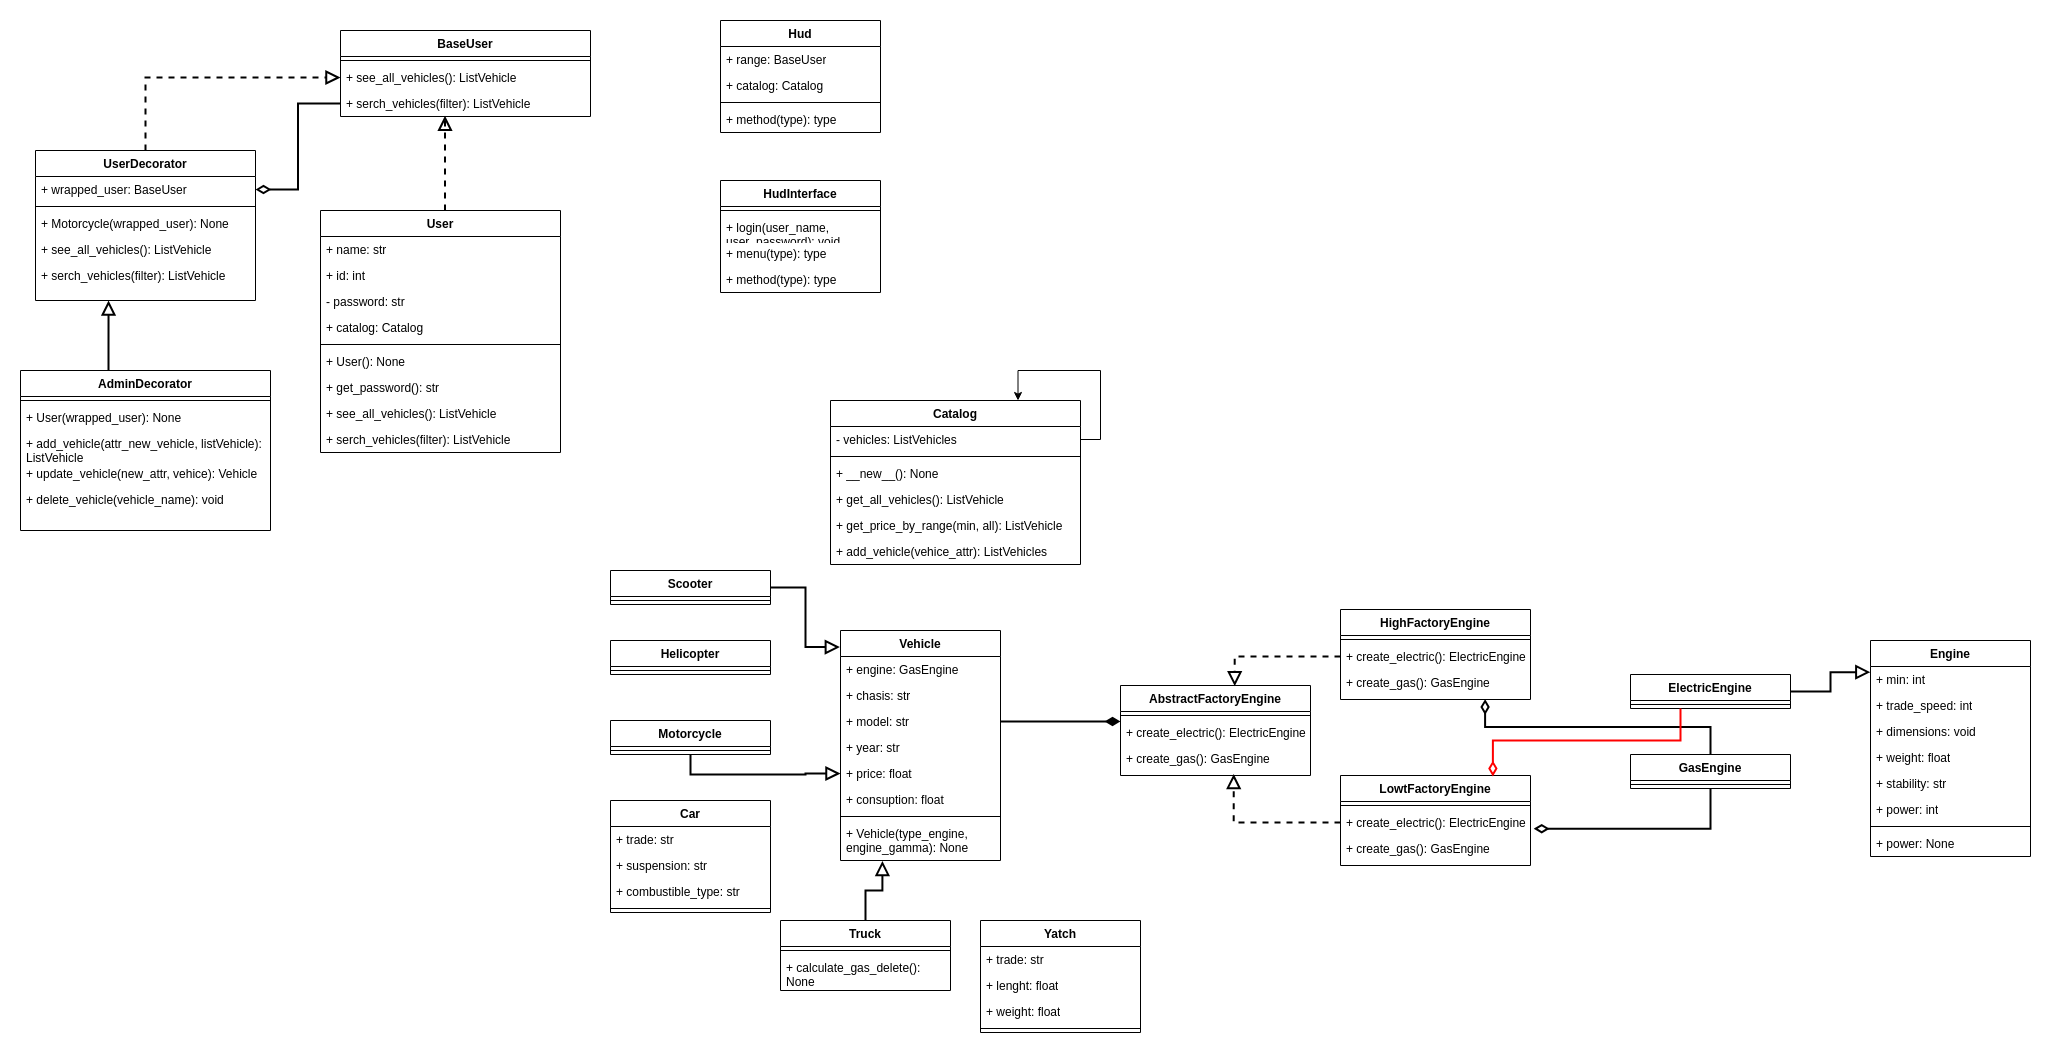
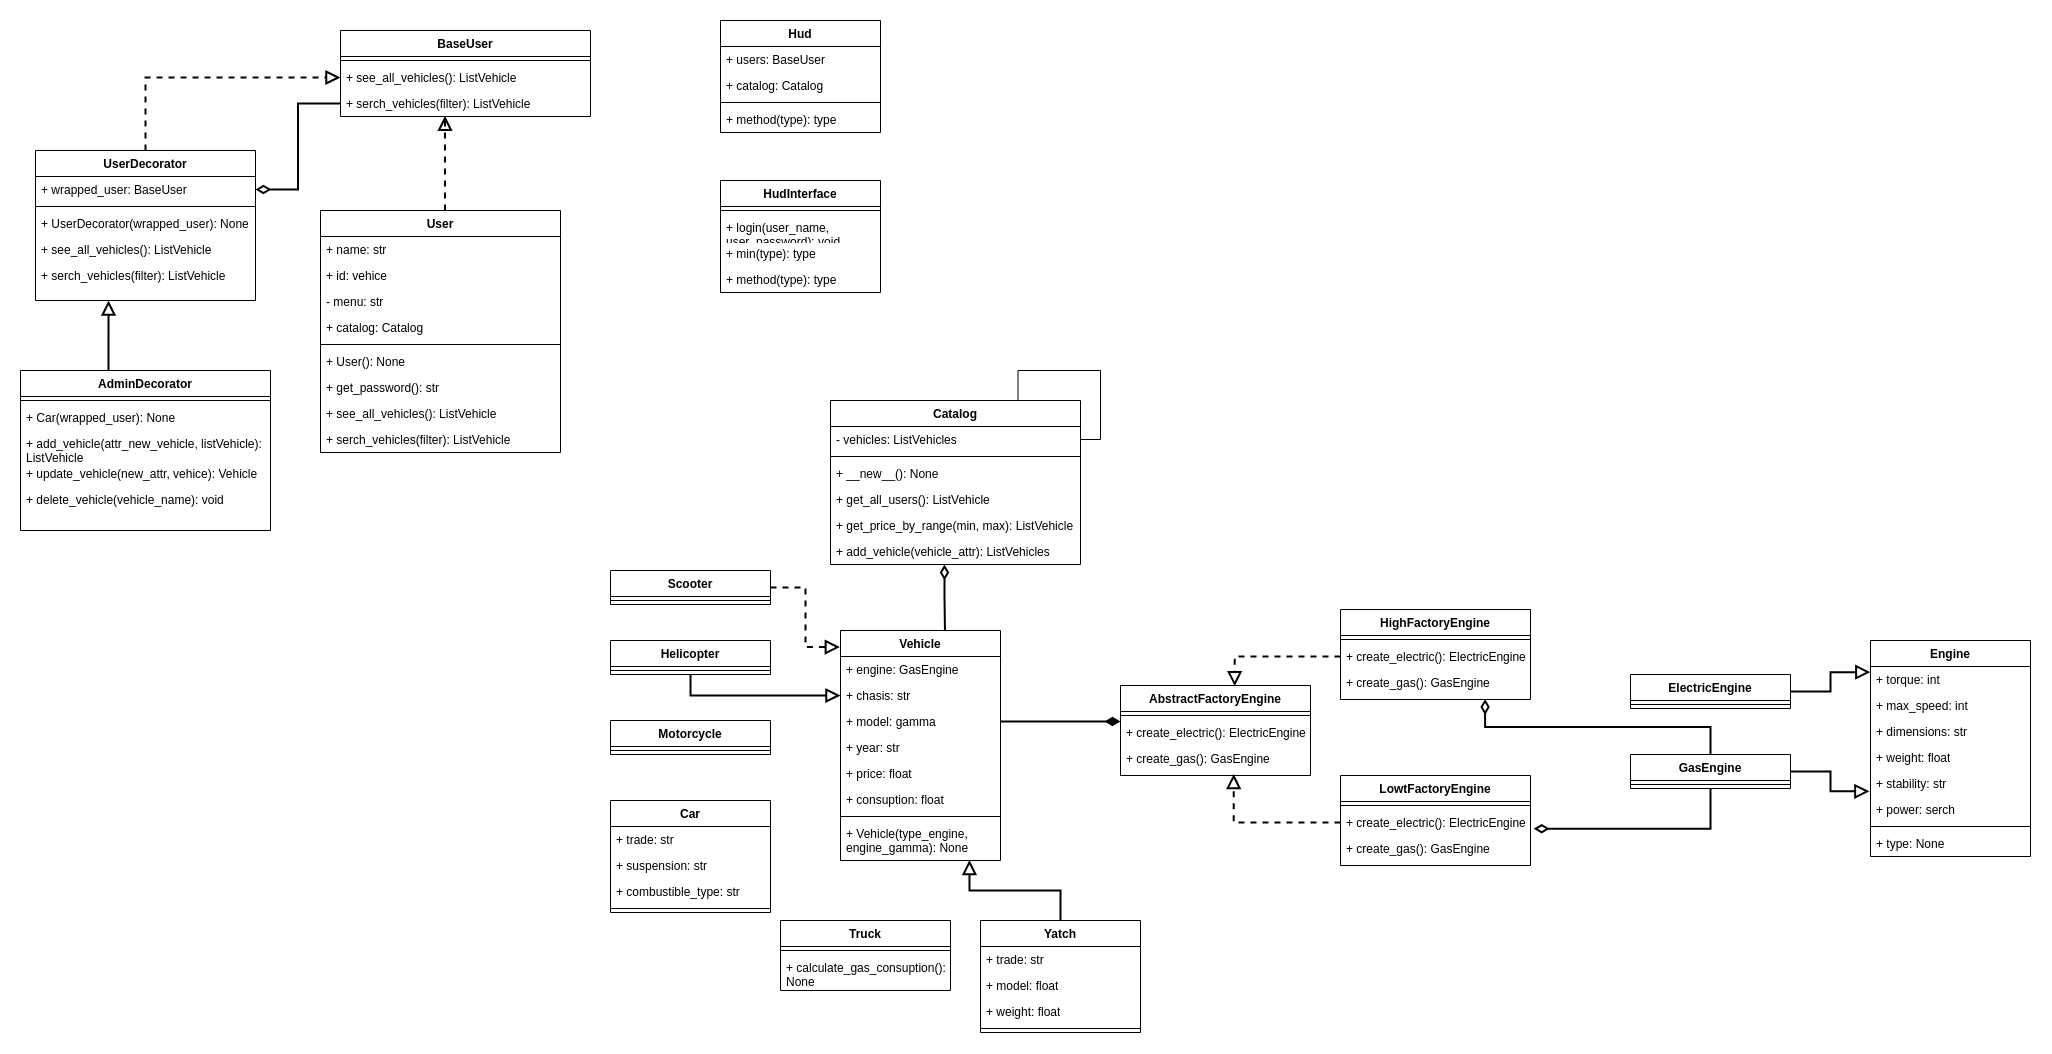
(779, 61) -> (779, 61)
(143, 225) -> (147, 232)
(782, 255) -> (777, 255)
(349, 277) -> (359, 277)
(372, 303) -> (359, 303)
(1018, 392) -> (1018, 394)
(109, 419) -> (106, 419)
(932, 501) -> (925, 501)
(957, 534) -> (957, 534)
(957, 560) -> (957, 560)
none -> (945, 605)
(806, 609) -> (806, 609)
(1902, 681) -> (1914, 681)
none -> (748, 696)
(1931, 707) -> (1924, 707)
(881, 723) -> (887, 723)
(1928, 733) -> (1926, 733)
(1591, 741) -> none
none -> (1831, 773)
(749, 775) -> none
(1911, 811) -> (1919, 811)
(1916, 845) -> (1912, 845)
(866, 891) -> none
none -> (1023, 891)
(867, 976) -> (867, 976)
(1029, 987) -> (1026, 987)
